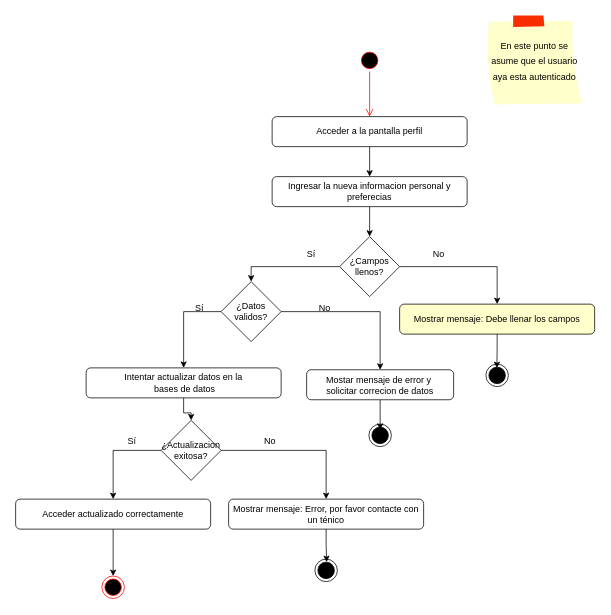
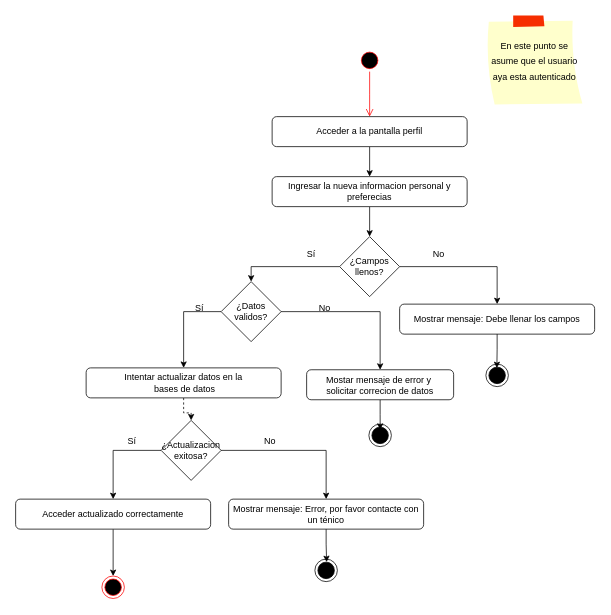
(497, 319) -> (497, 319)
(183, 409) -> (183, 409)
